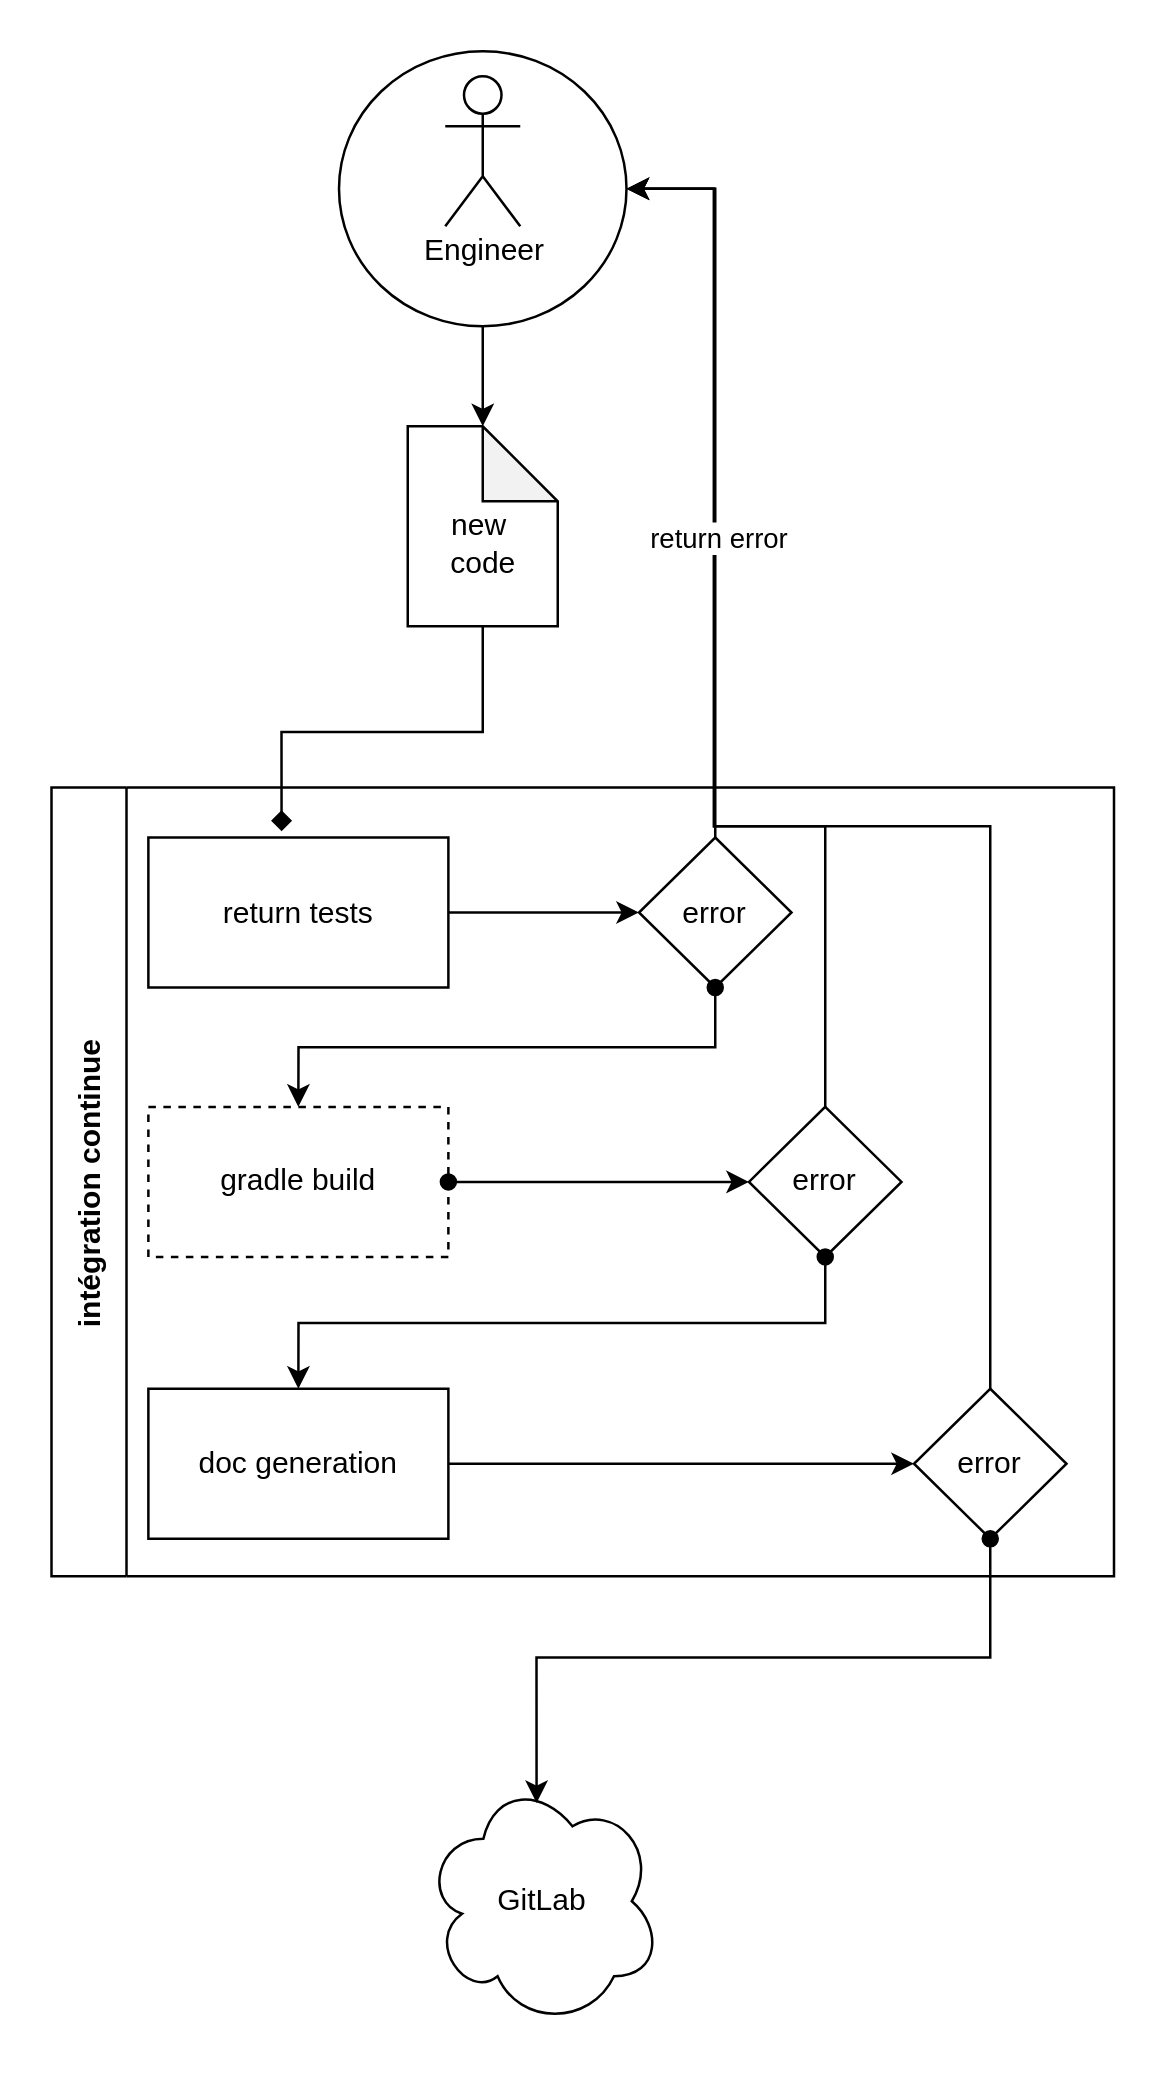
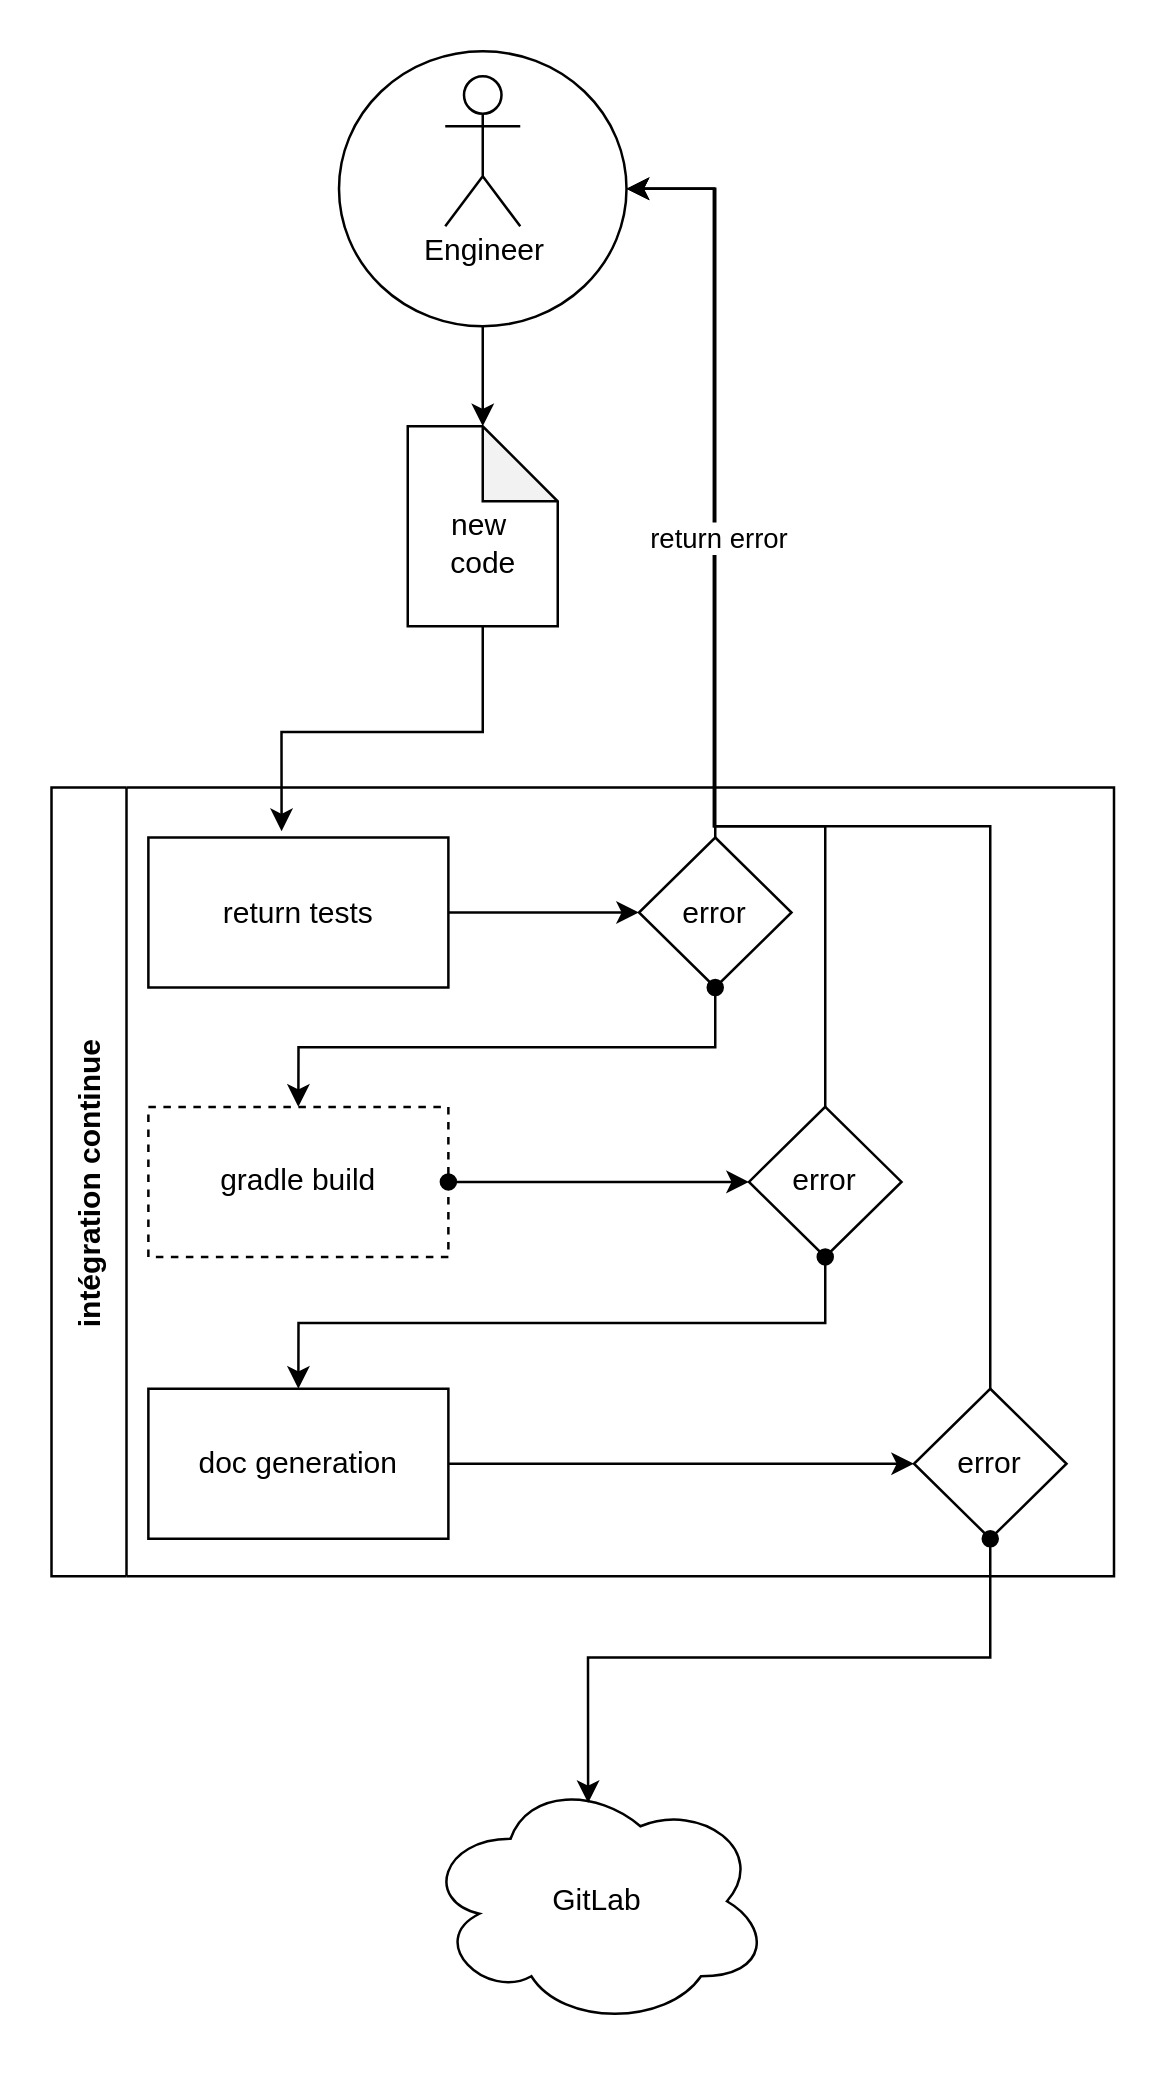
(281, 811) -> (281, 812)
(543, 1901) -> (597, 1901)
